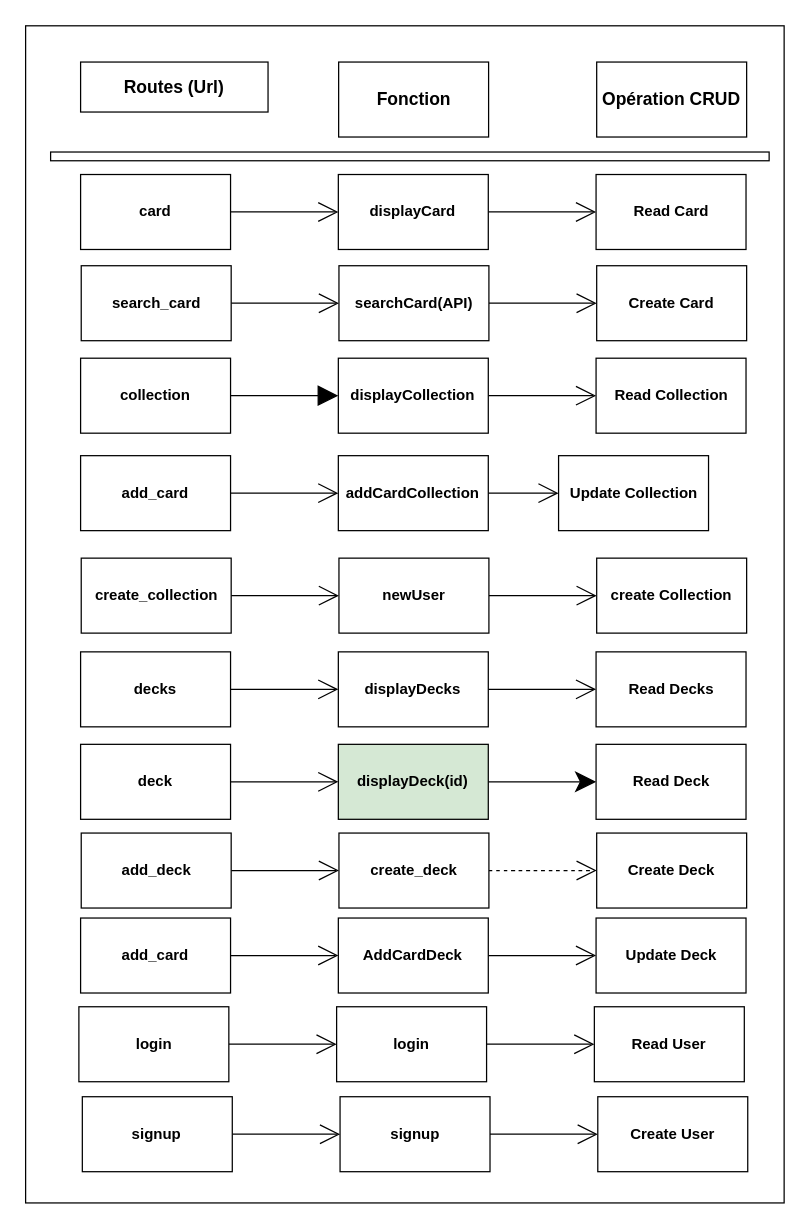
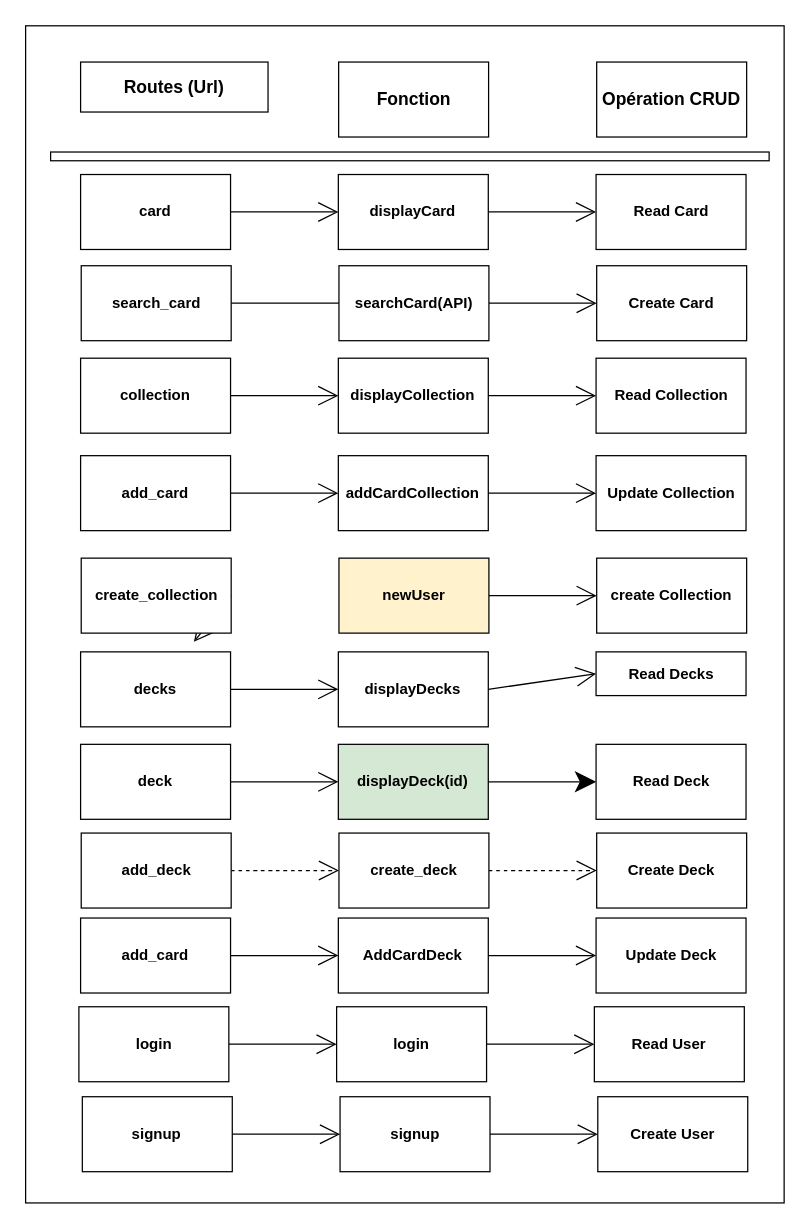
(333, 303) -> (334, 303)
(317, 396) -> (325, 396)
(634, 493) -> (671, 493)
(284, 596) -> (199, 636)
(414, 596) -> (414, 596)
(671, 689) -> (671, 674)
(285, 871) -> (285, 871)
